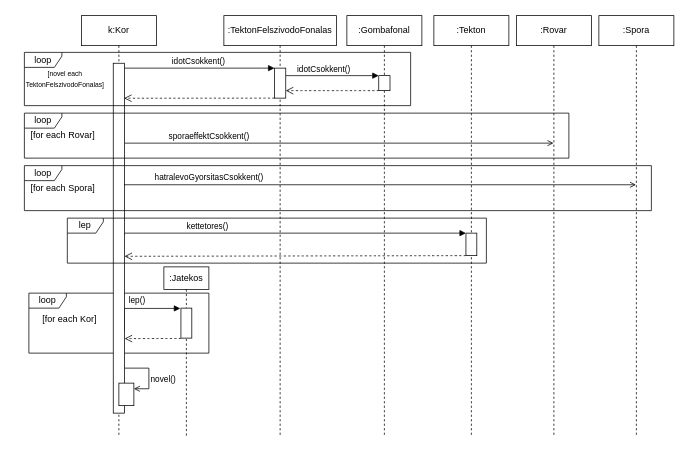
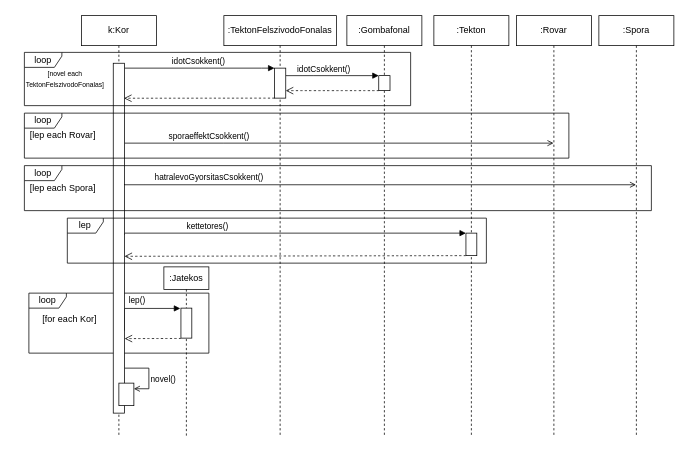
(63, 135) -> (63, 135)
(63, 188) -> (63, 188)
